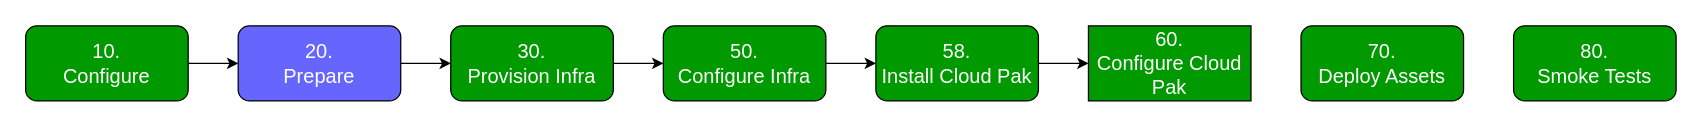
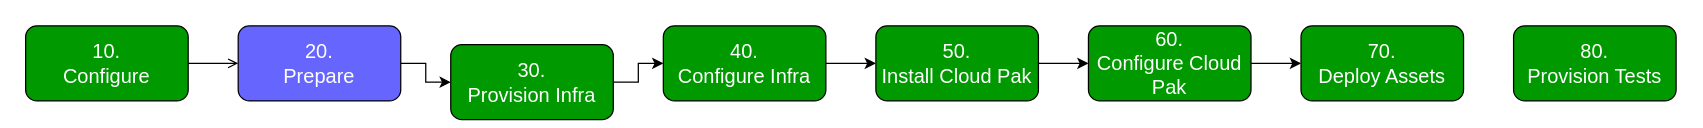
(228, 63) -> (230, 63)
(532, 63) -> (532, 82)
(744, 63) -> (744, 63)
(957, 63) -> (957, 63)
(1169, 63) -> (1169, 63)
none -> (1272, 63)
(1594, 63) -> (1594, 63)
